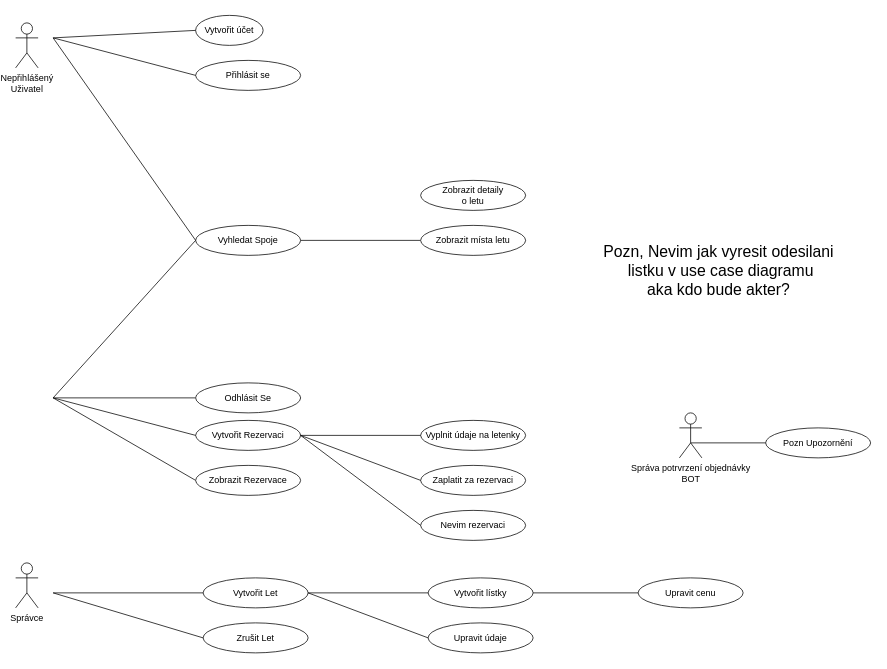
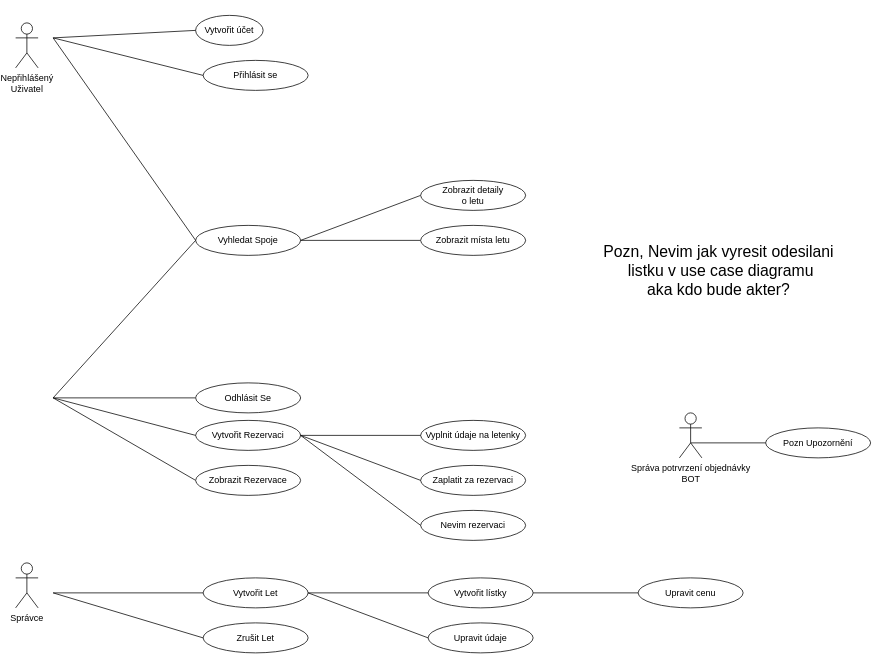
(248, 75) -> (255, 75)
none -> (363, 217)
